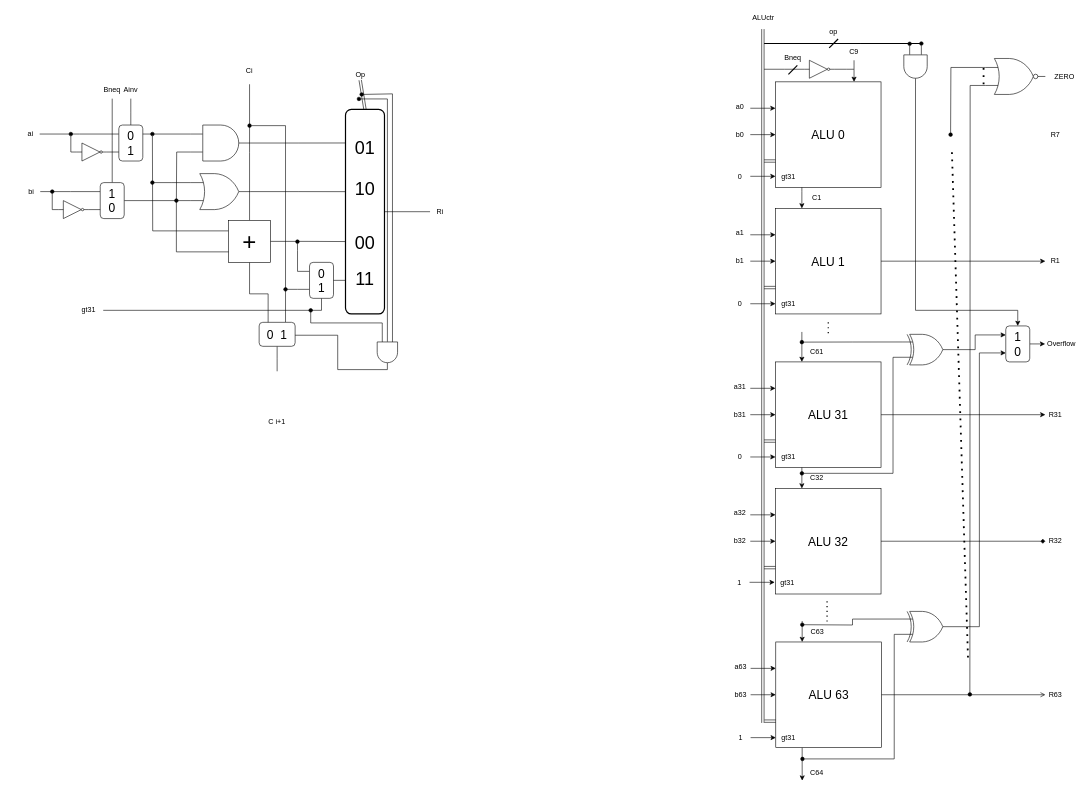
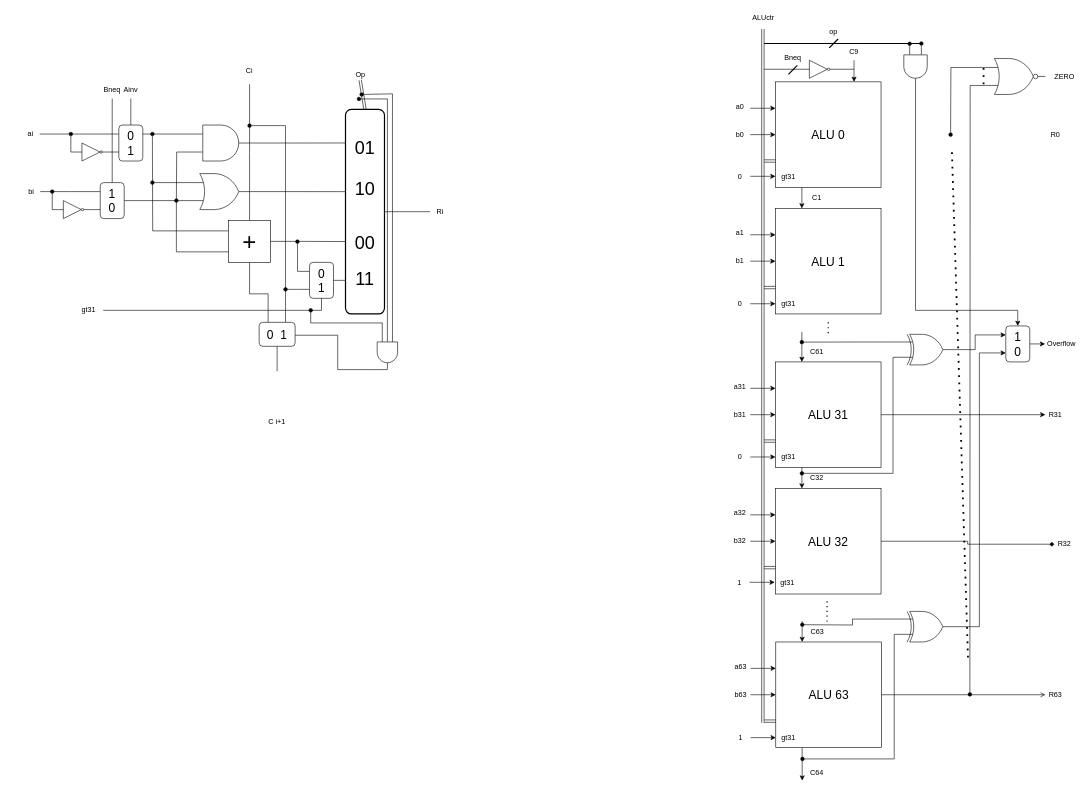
(1056, 135) -> (1056, 135)
(1040, 261) -> none
(1056, 261) -> none
(1056, 542) -> (1065, 545)
